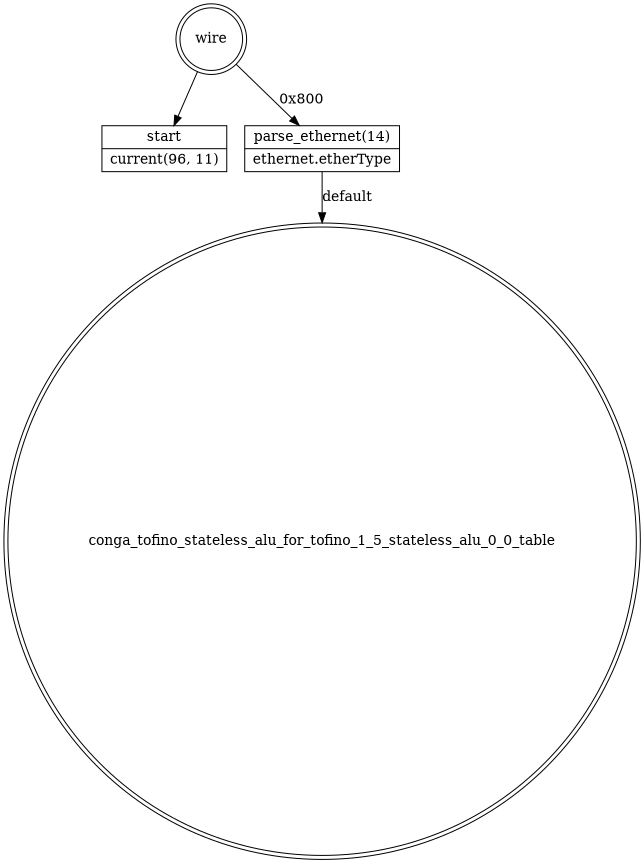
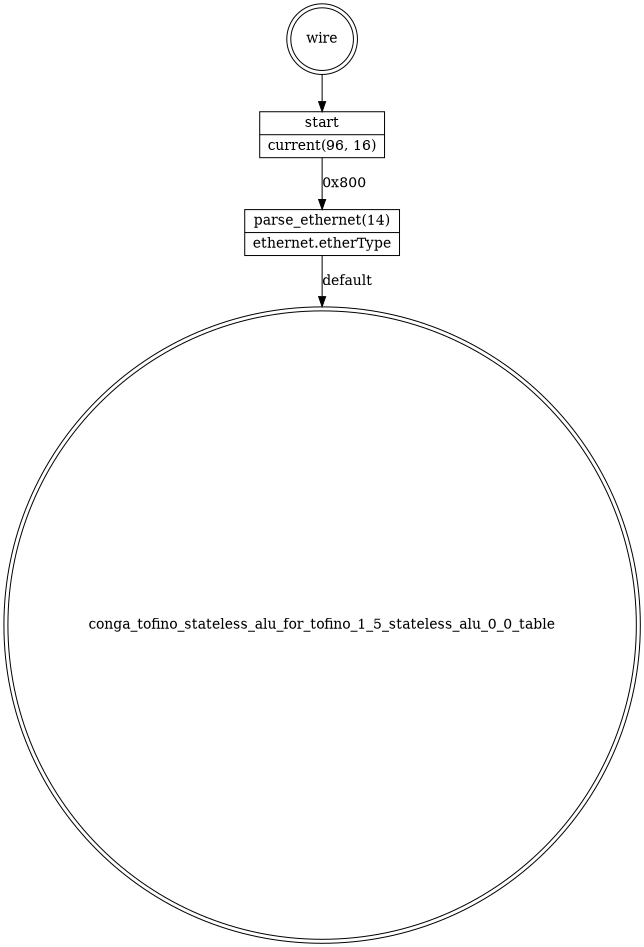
(264, 91) -> (322, 179)
(164, 160) -> (322, 146)
